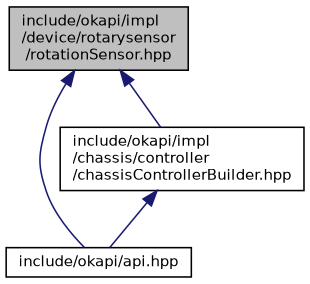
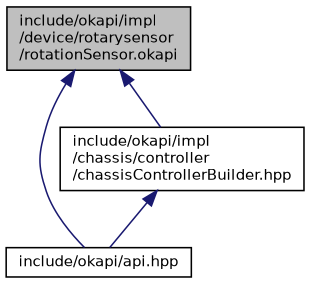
(99, 39) -> (99, 39)
